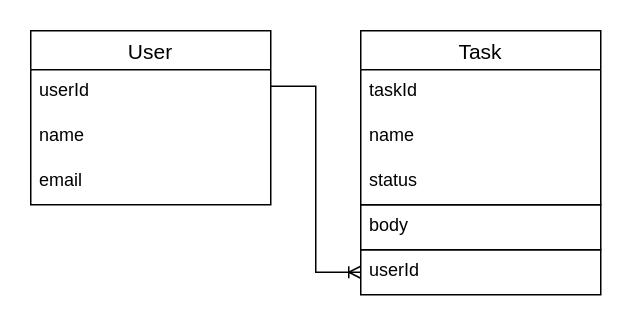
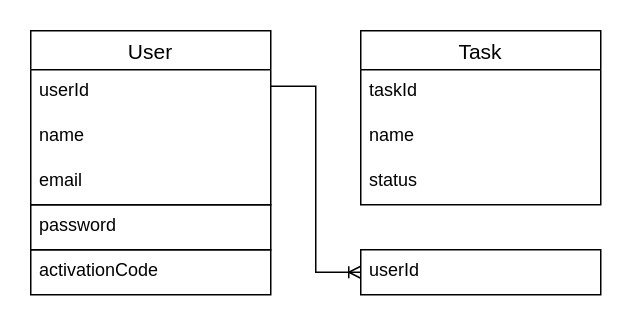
none -> (151, 227)
(481, 227) -> none
none -> (151, 272)
